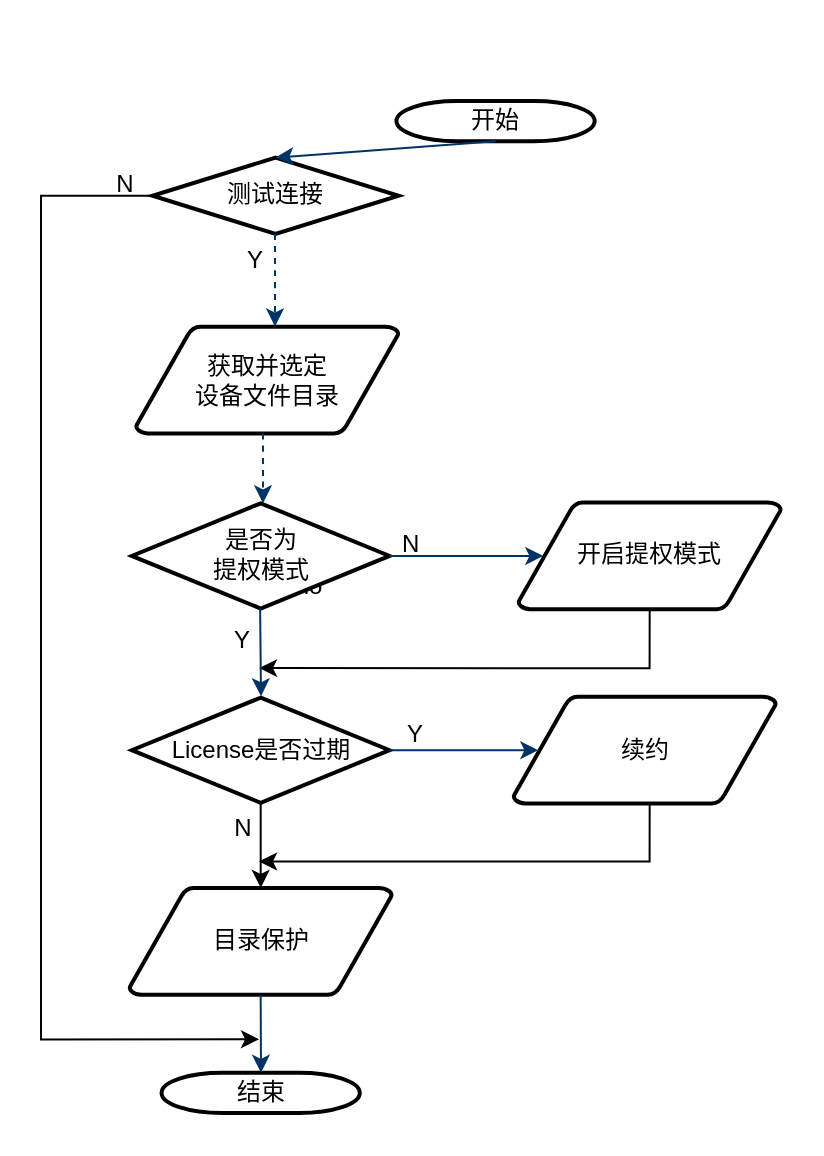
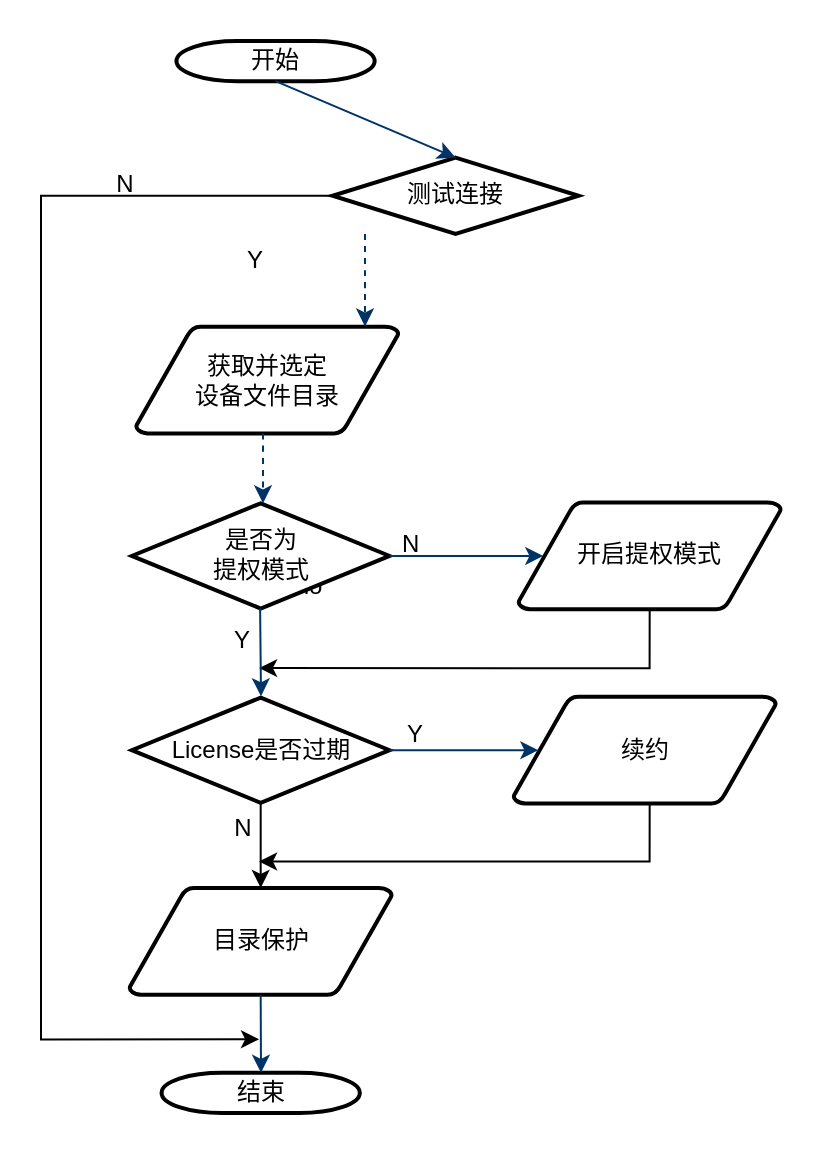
(496, 121) -> (276, 61)
(276, 196) -> (456, 196)
